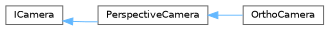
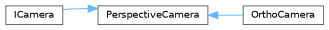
(85, 22) -> (75, 9)
